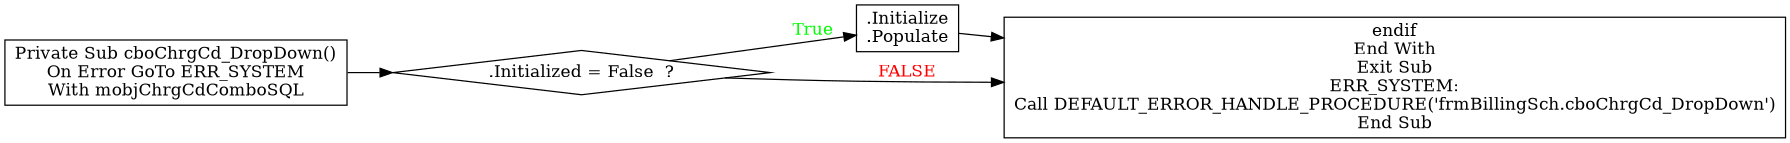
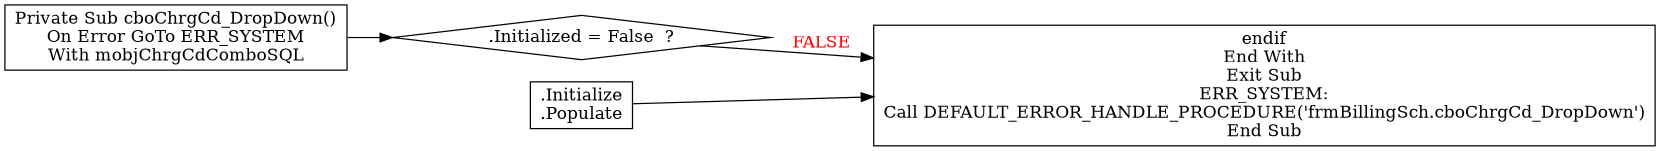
(757, 49) -> none
